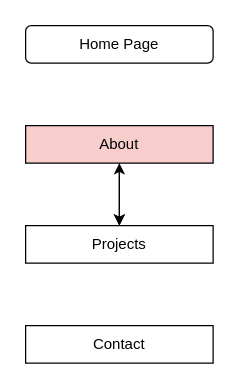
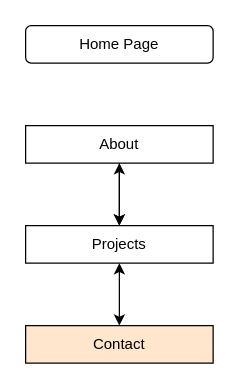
(119, 144) -> (119, 144)
none -> (119, 294)
(119, 344) -> (119, 344)
